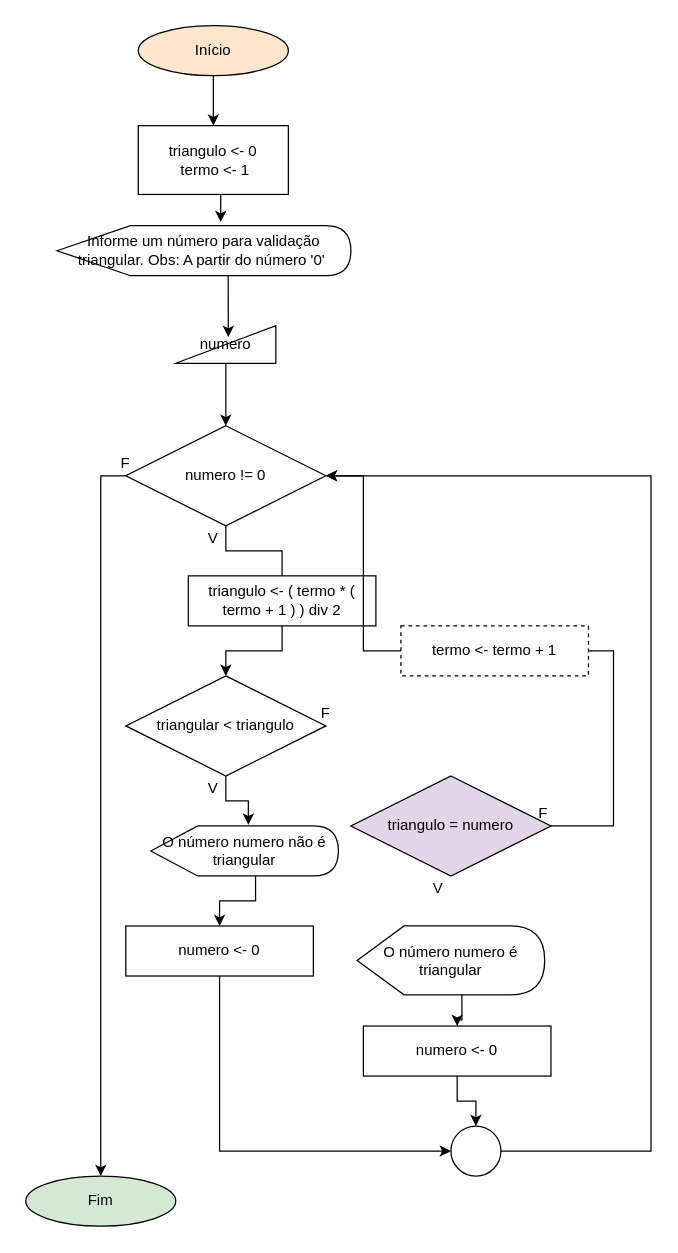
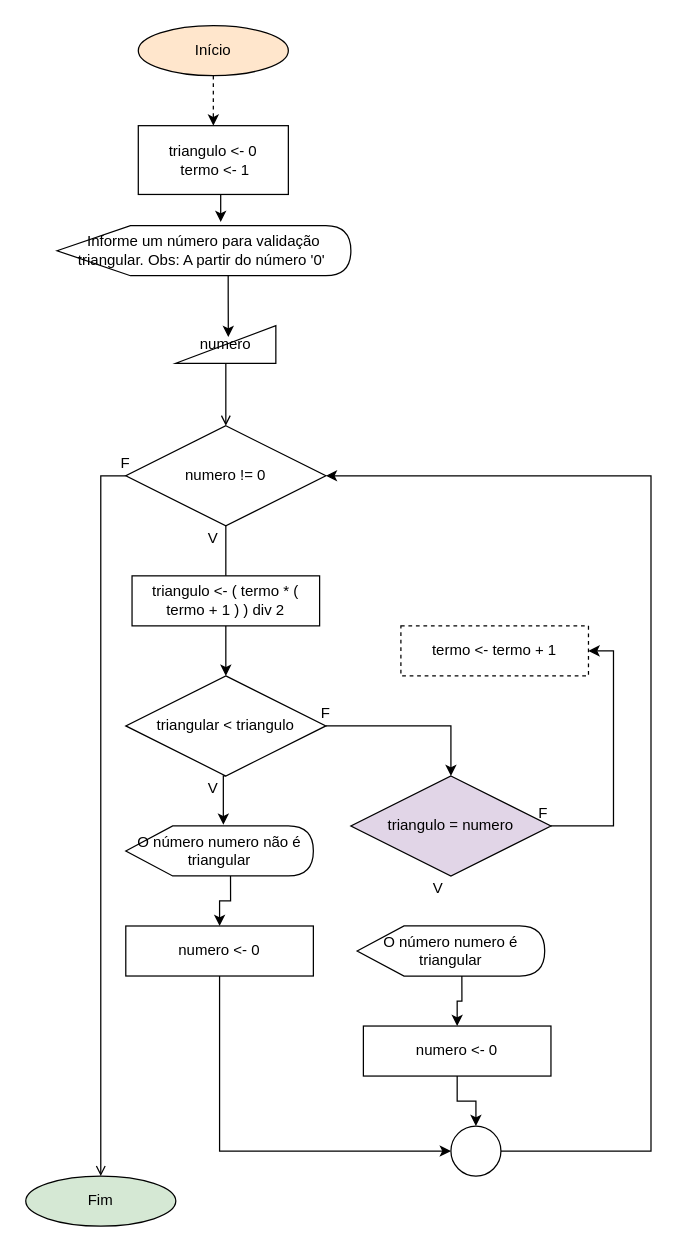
(213, 96) -> (213, 96)
(226, 416) -> (226, 418)
(363, 583) -> none
(282, 601) -> (226, 601)
(594, 651) -> (598, 651)
none -> (409, 726)
(244, 851) -> (219, 851)
(451, 960) -> (451, 951)
(101, 1166) -> (101, 1168)
